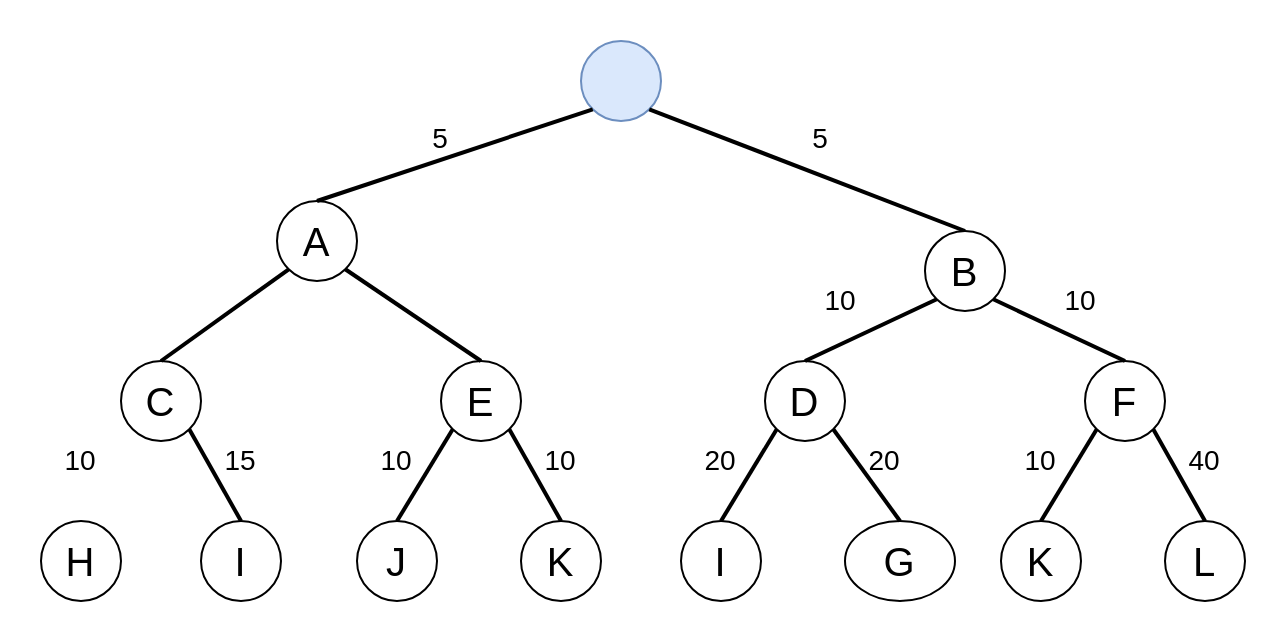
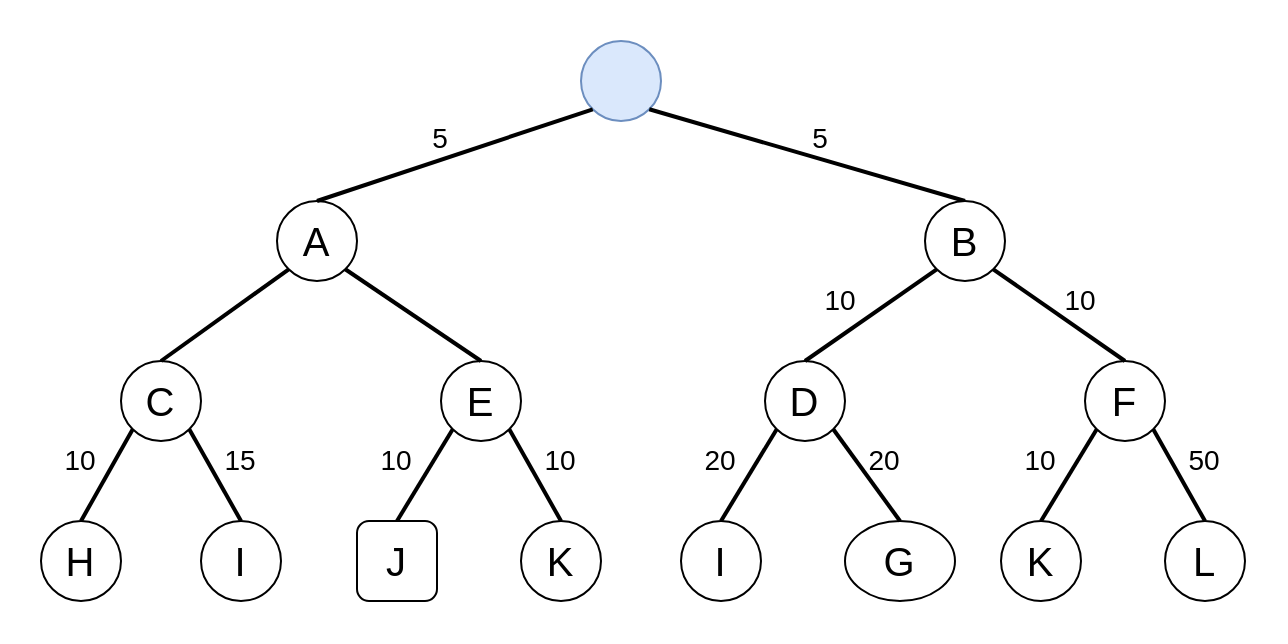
(965, 271) -> (965, 241)
(1205, 461) -> (1205, 461)
none -> (107, 476)
(397, 561) -> (397, 561)
